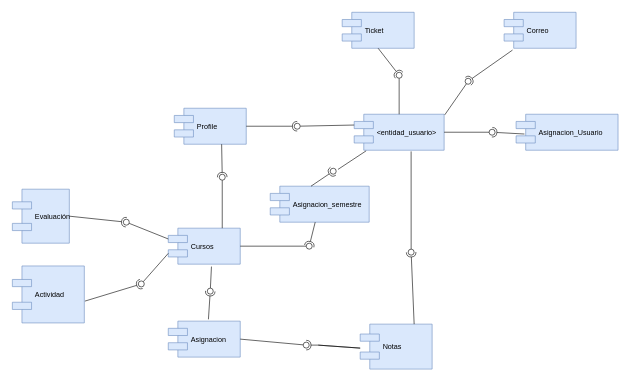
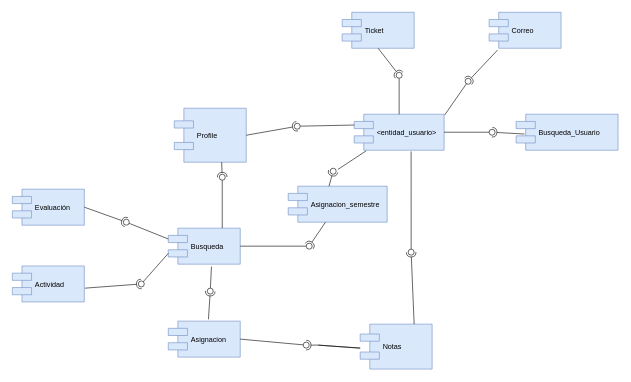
(540, 30) -> (525, 30)
(210, 126) -> (210, 135)
(572, 133) -> (570, 133)
(320, 204) -> (338, 204)
(41, 216) -> (48, 207)
(203, 247) -> (207, 247)
(48, 295) -> (48, 284)
